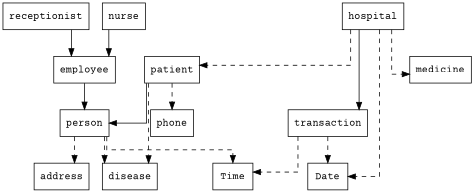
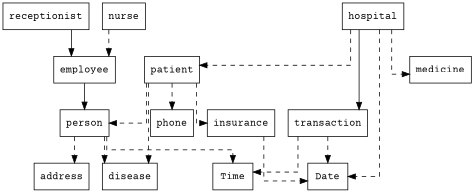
(109, 39) -> (109, 39)
(143, 123) -> (143, 123)
none -> (241, 123)
